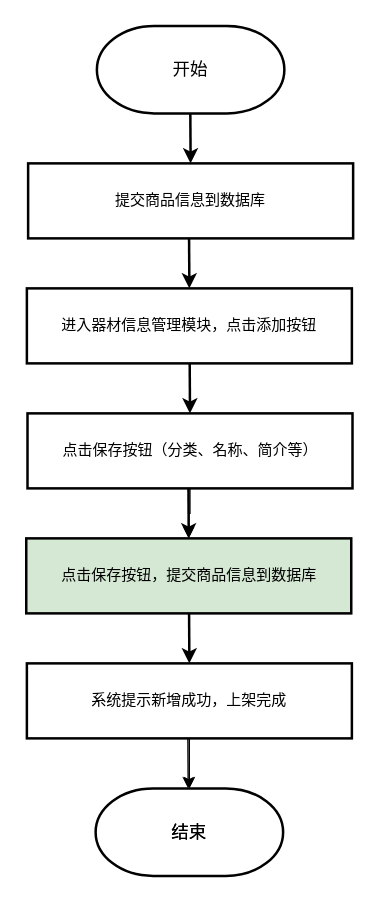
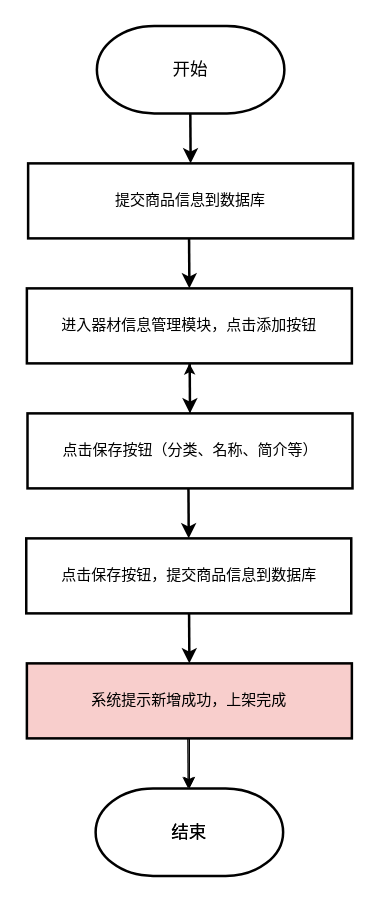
(189, 530) -> (190, 411)
(189, 576) -> (189, 576)
(189, 701) -> (189, 701)
